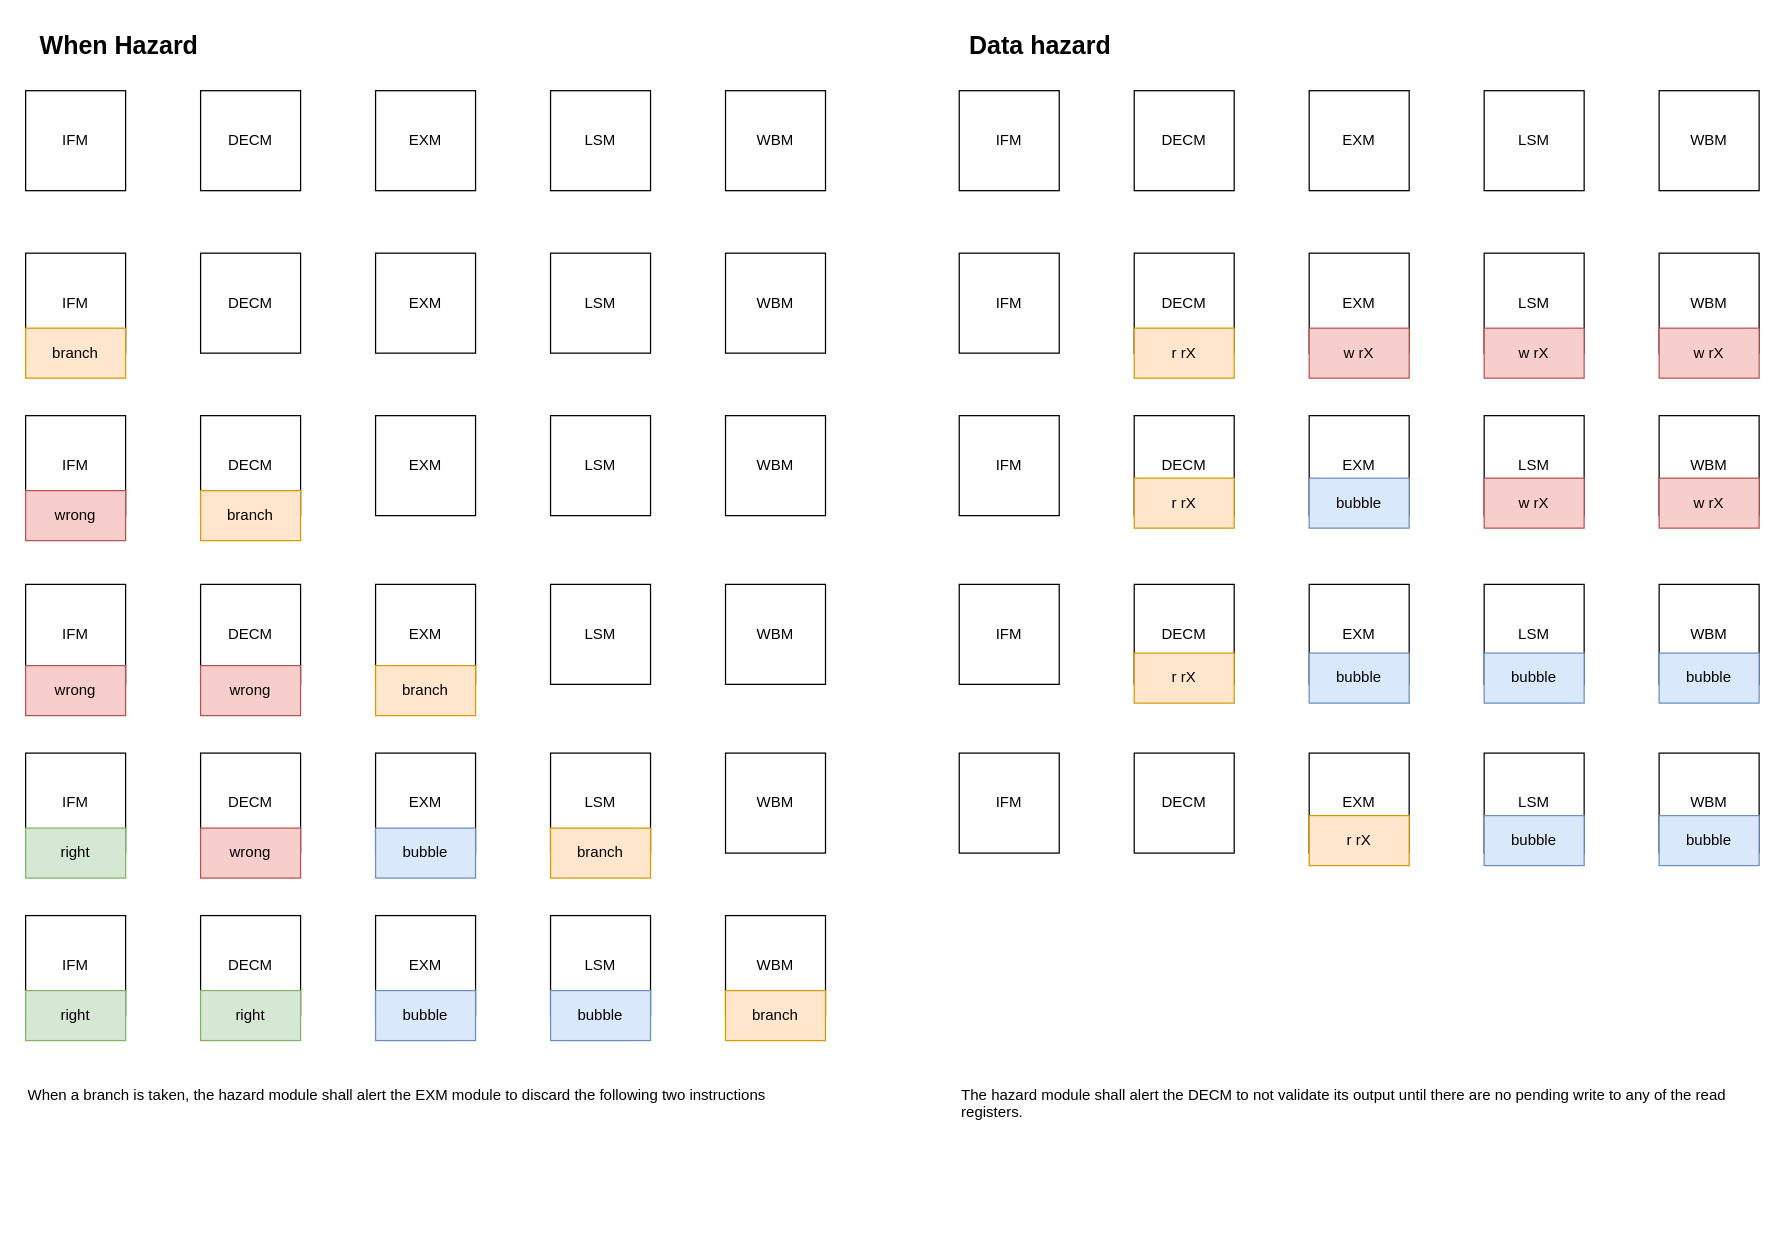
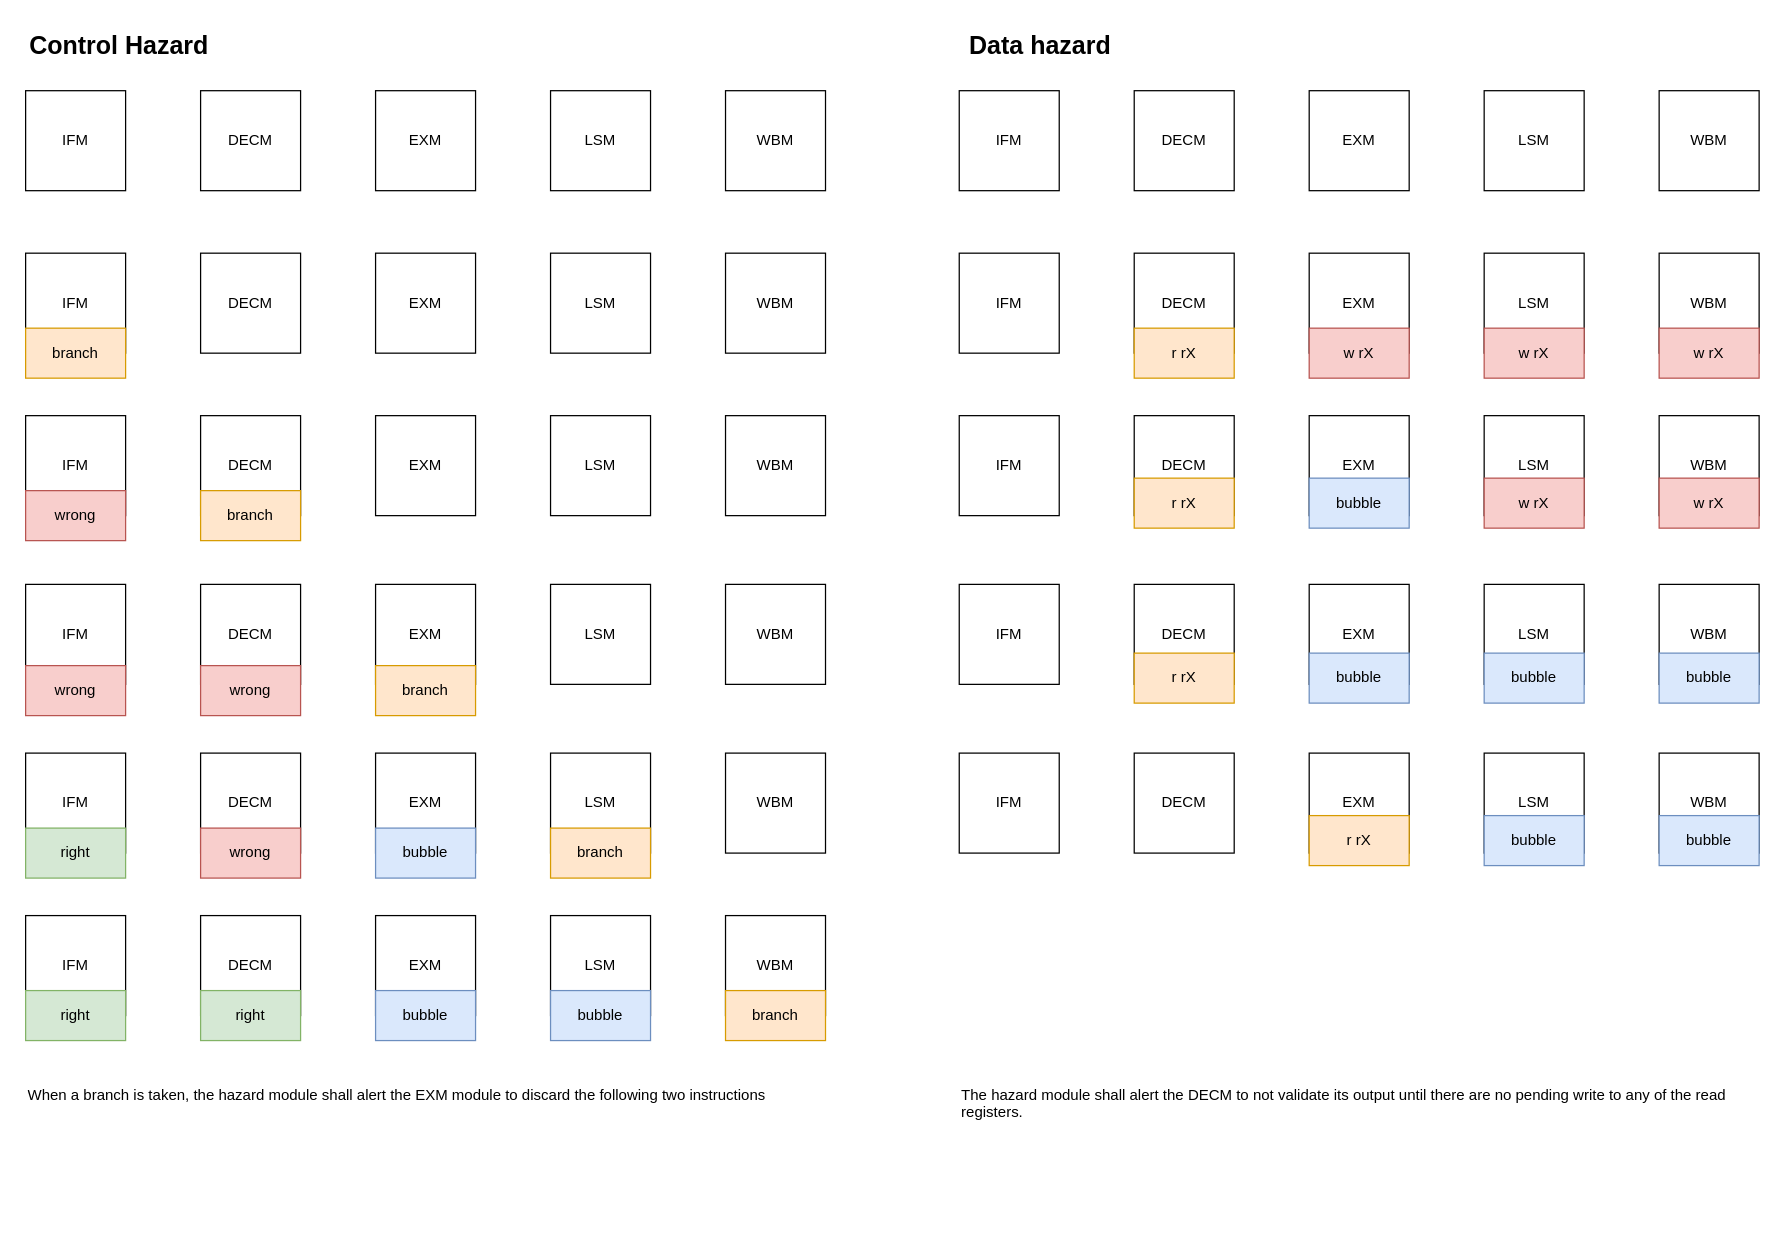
(119, 44) -> (119, 44)
